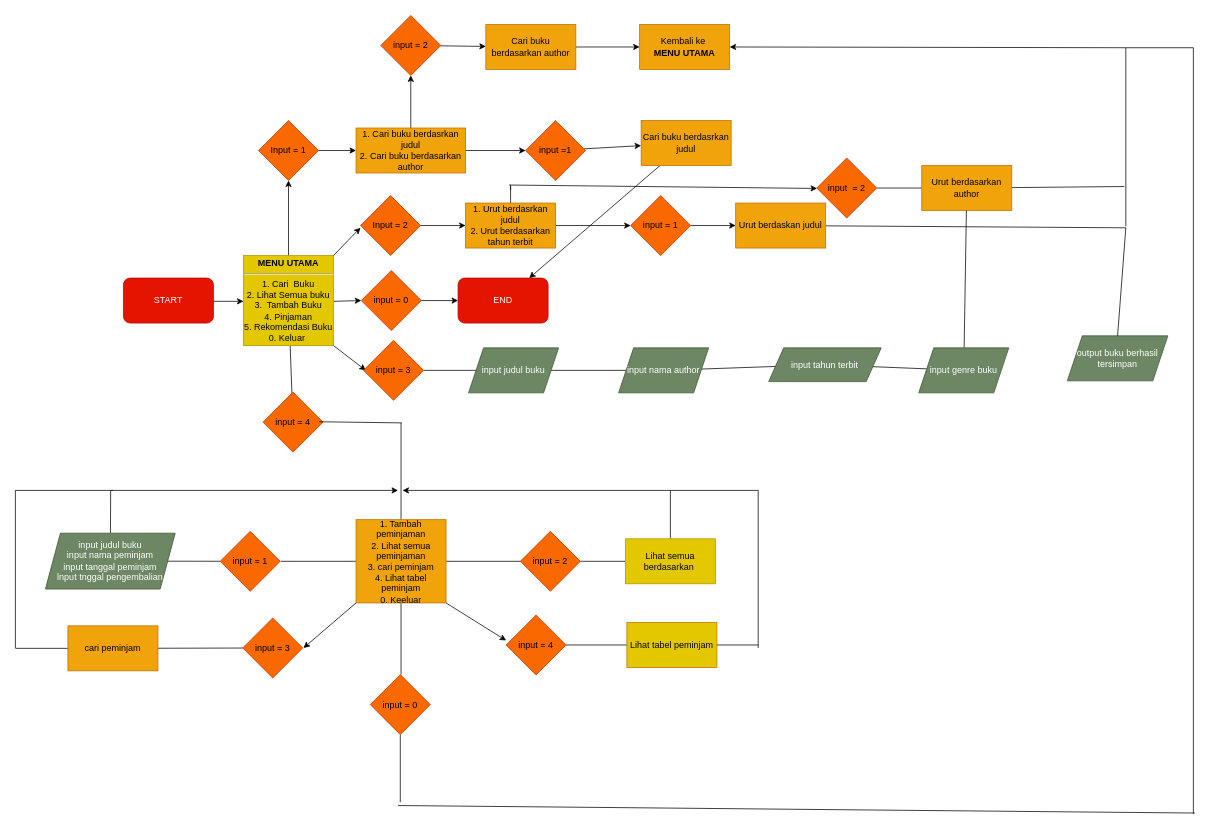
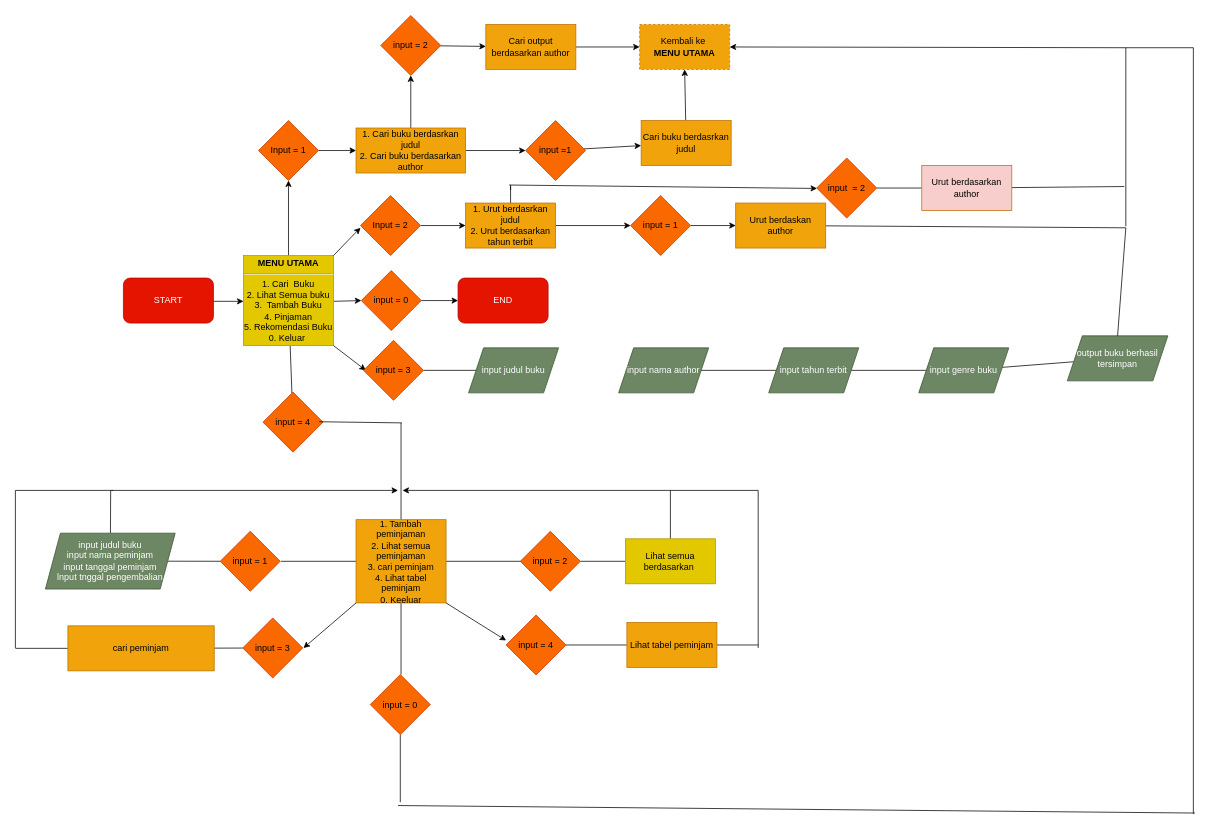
(531, 47) -> (531, 47)
(684, 47) -> (684, 47)
(966, 188) -> (966, 188)
(597, 220) -> (685, 107)
(780, 225) -> (780, 225)
(965, 280) -> (1037, 364)
(825, 365) -> (813, 370)
(588, 370) -> none
(672, 645) -> (672, 645)
(113, 648) -> (141, 648)
